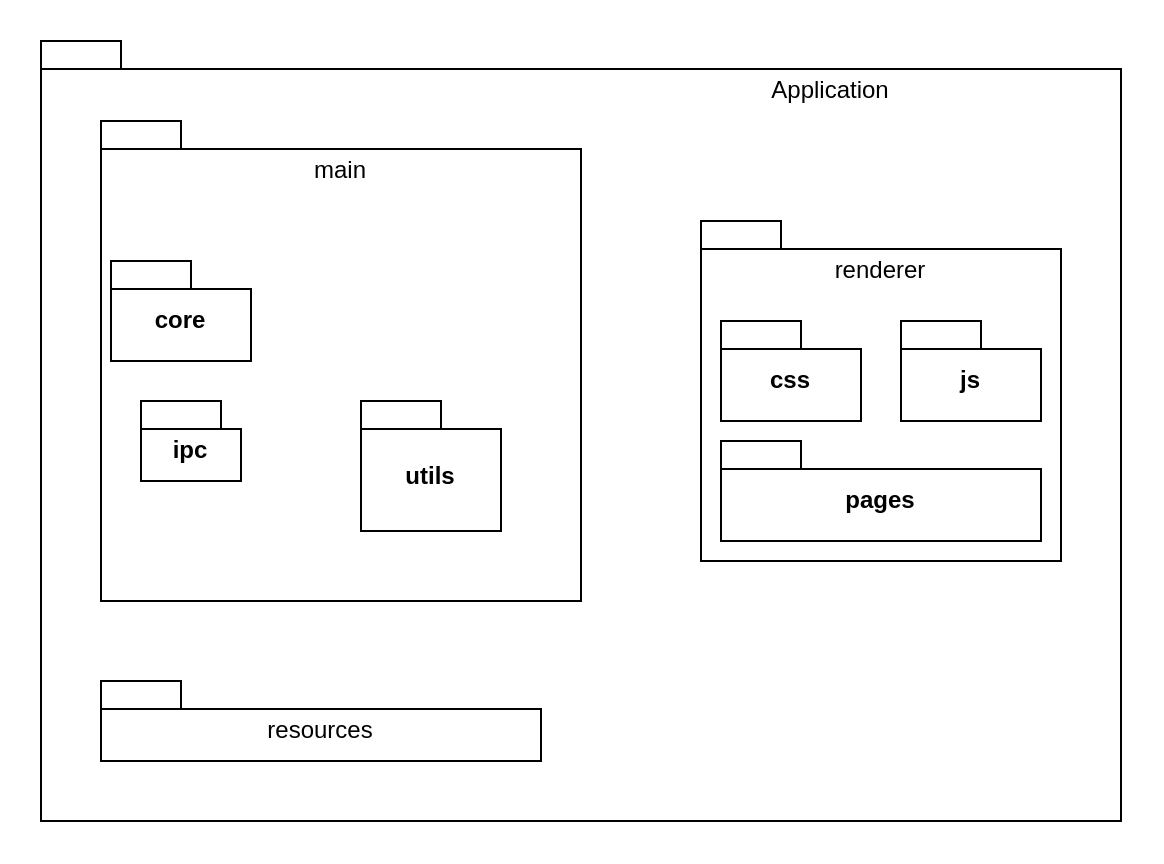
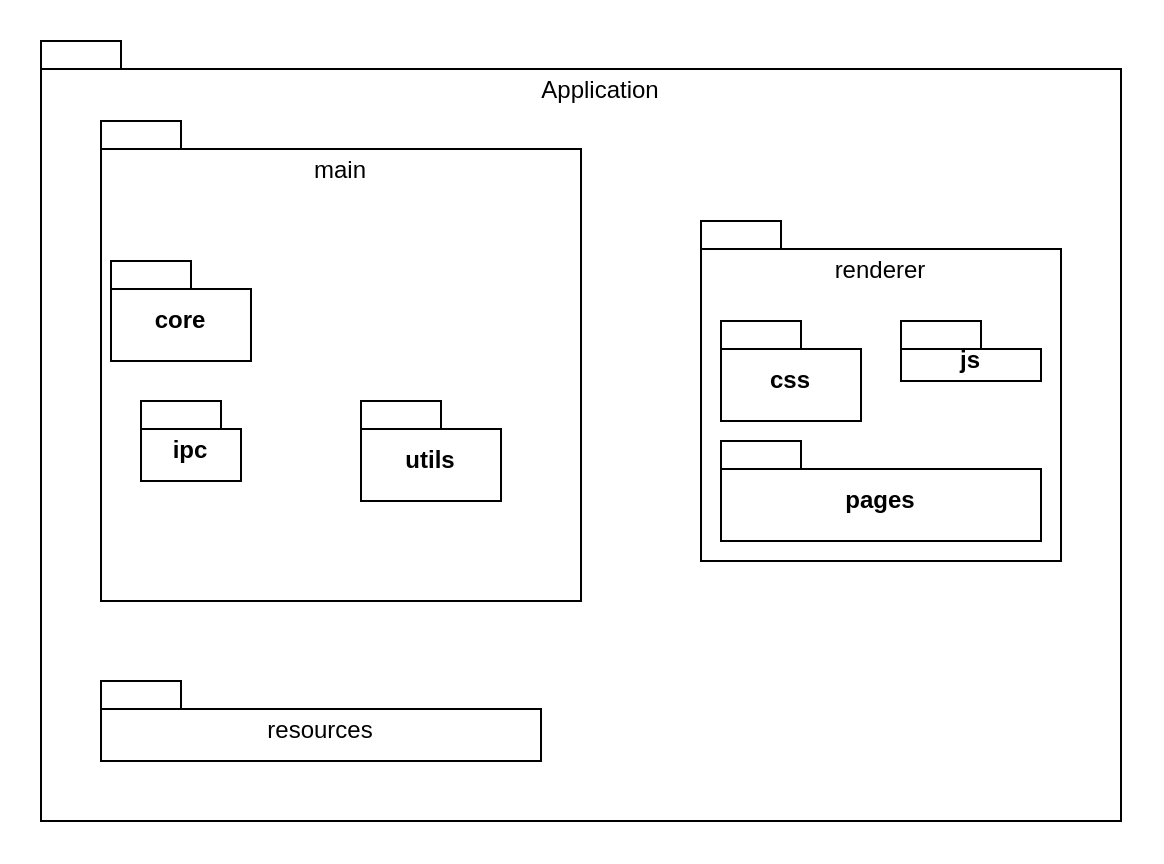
(831, 91) -> (601, 91)
(971, 371) -> (971, 351)
(431, 466) -> (431, 451)
